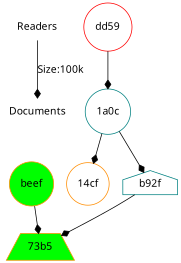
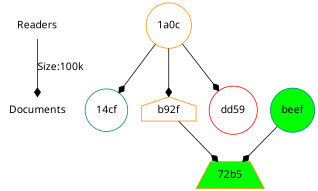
(108, 65) -> (198, 64)
(108, 112) -> (169, 26)
(32, 184) -> (293, 110)
(88, 184) -> (106, 110)
(150, 184) -> (169, 110)
(40, 247) -> (230, 175)
